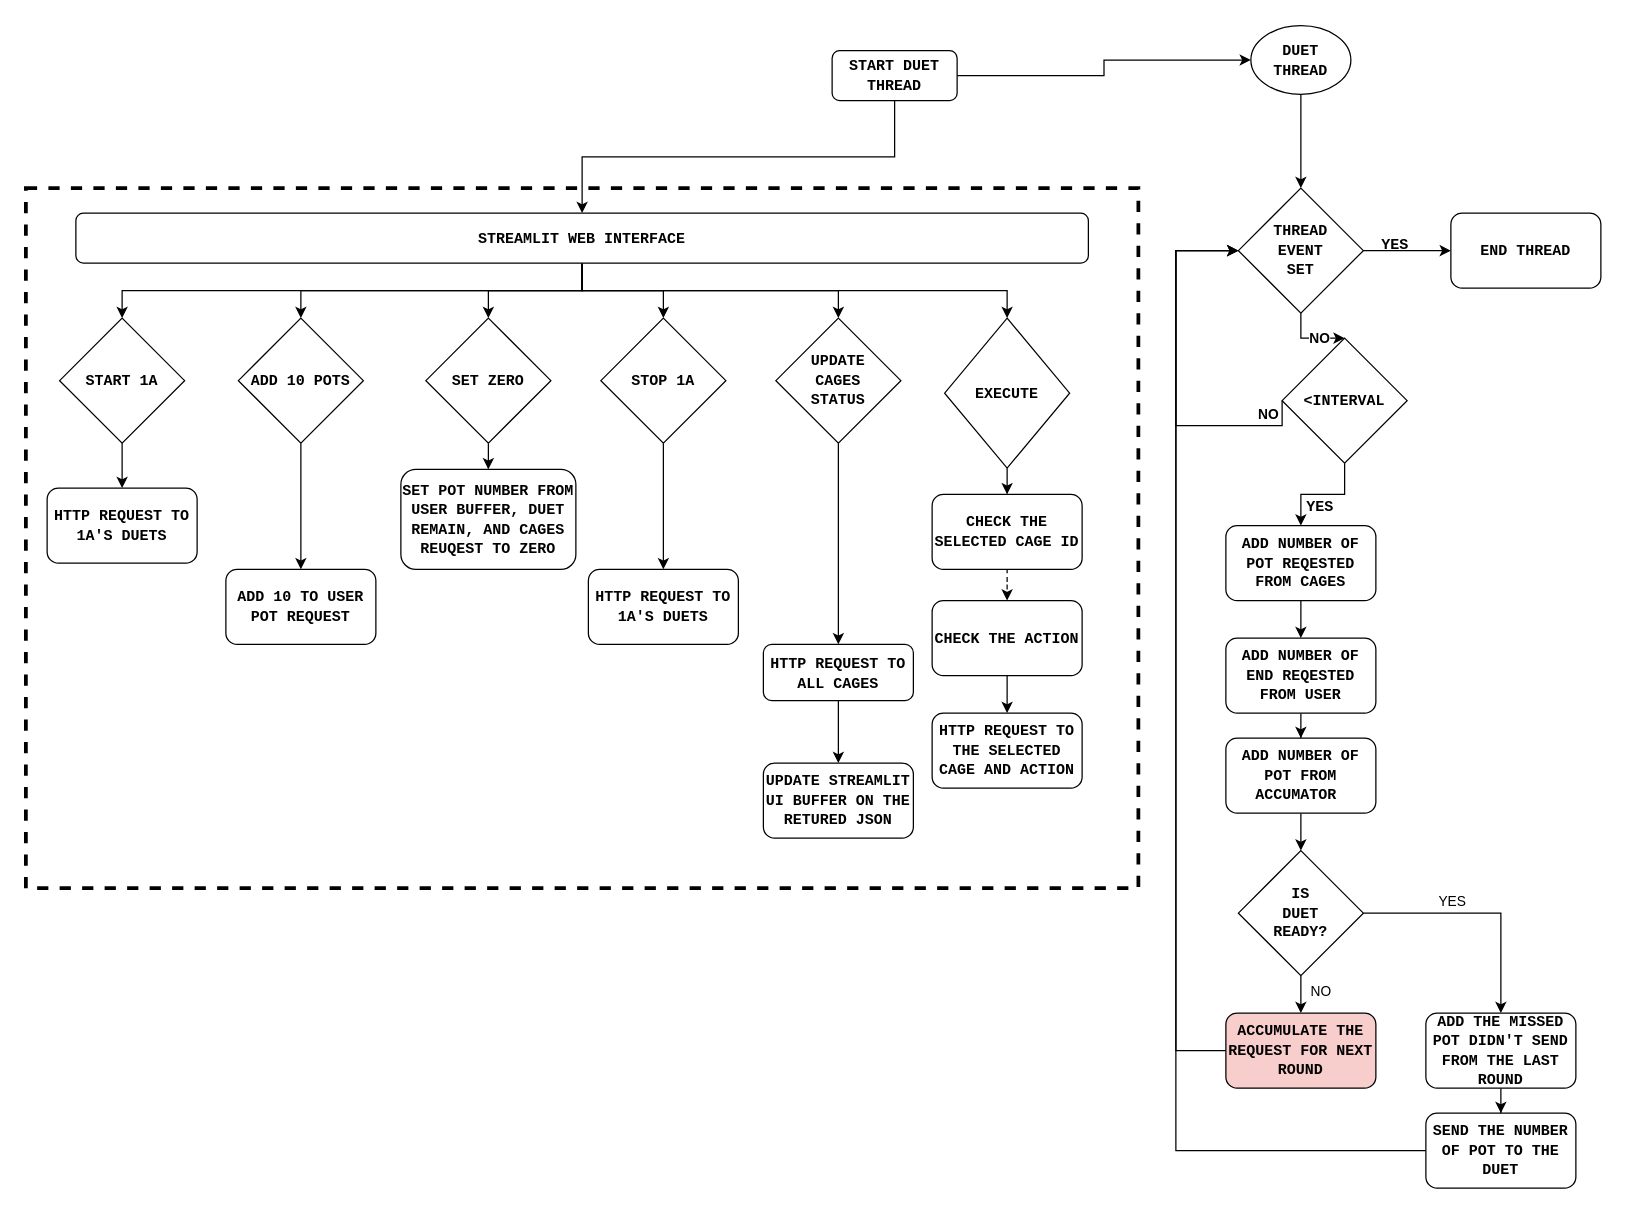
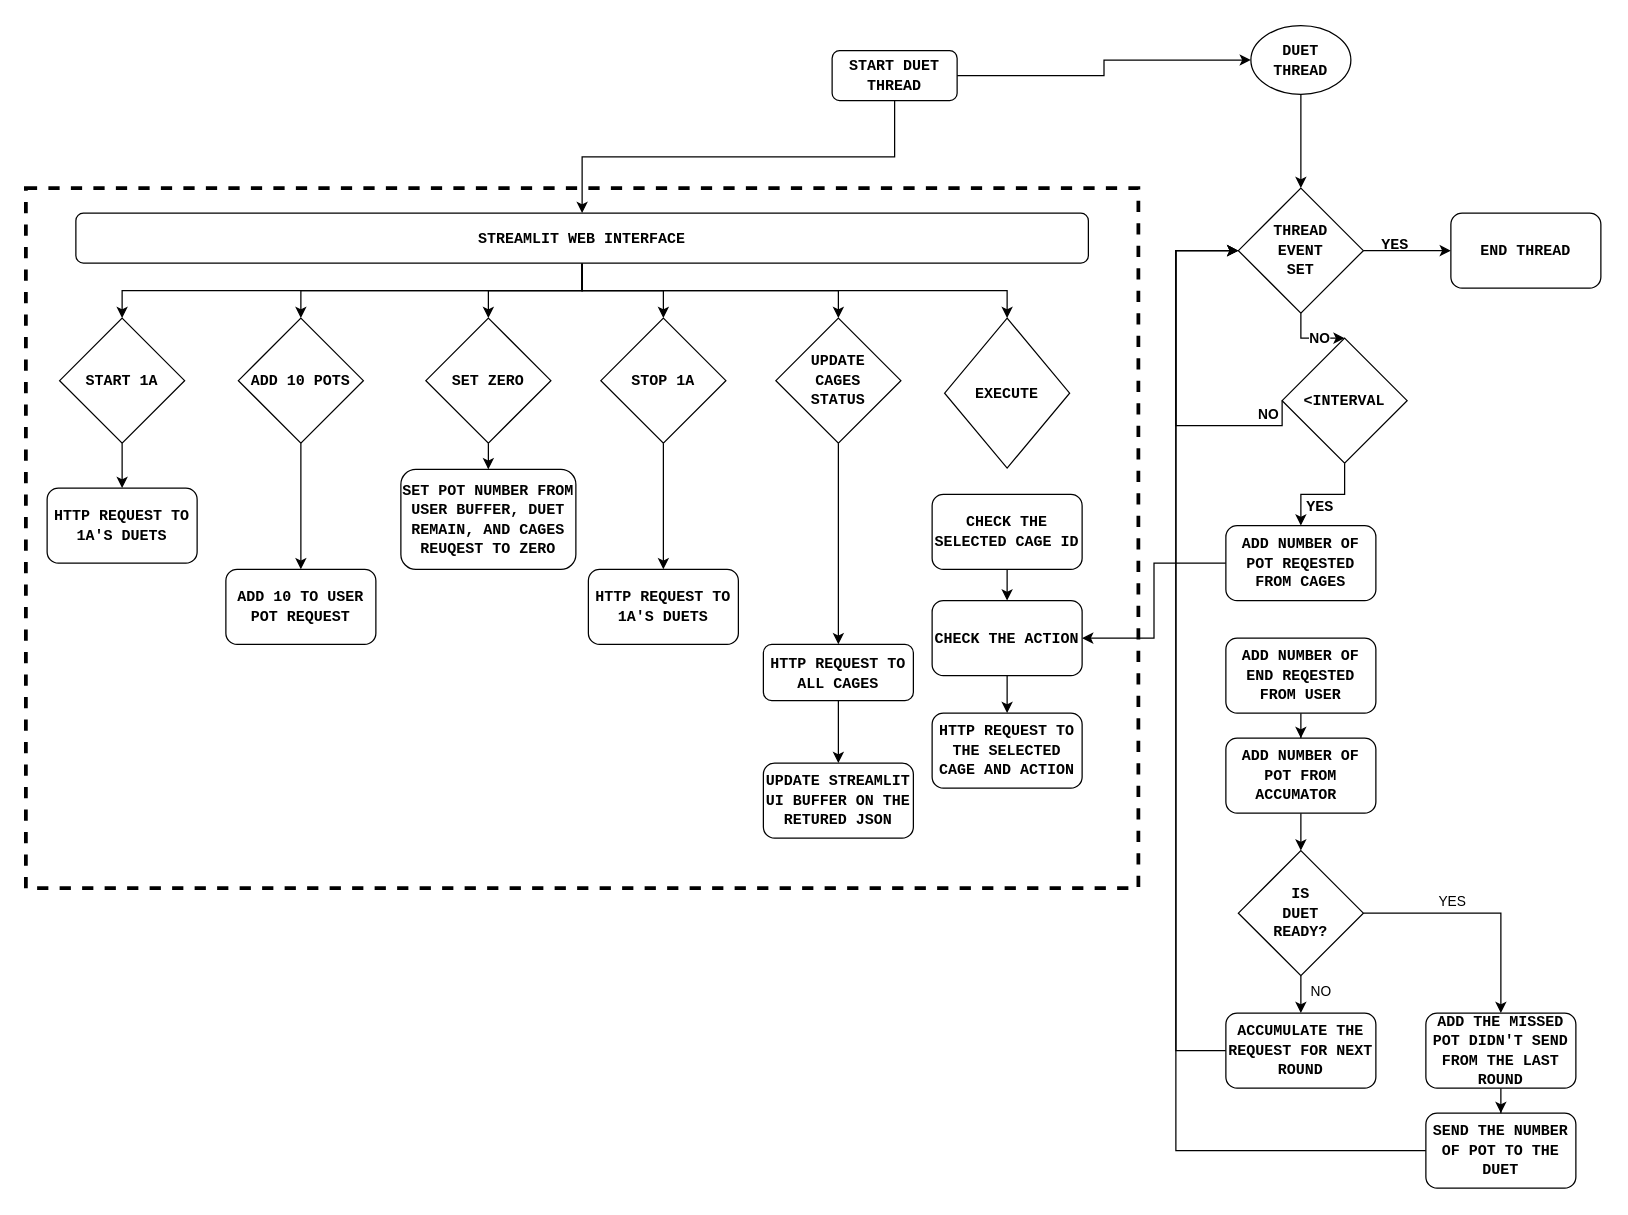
(1007, 486) -> none
(1007, 588) -> (1007, 588)
(1301, 624) -> (1154, 596)
(1301, 1051) -> (1301, 1051)
